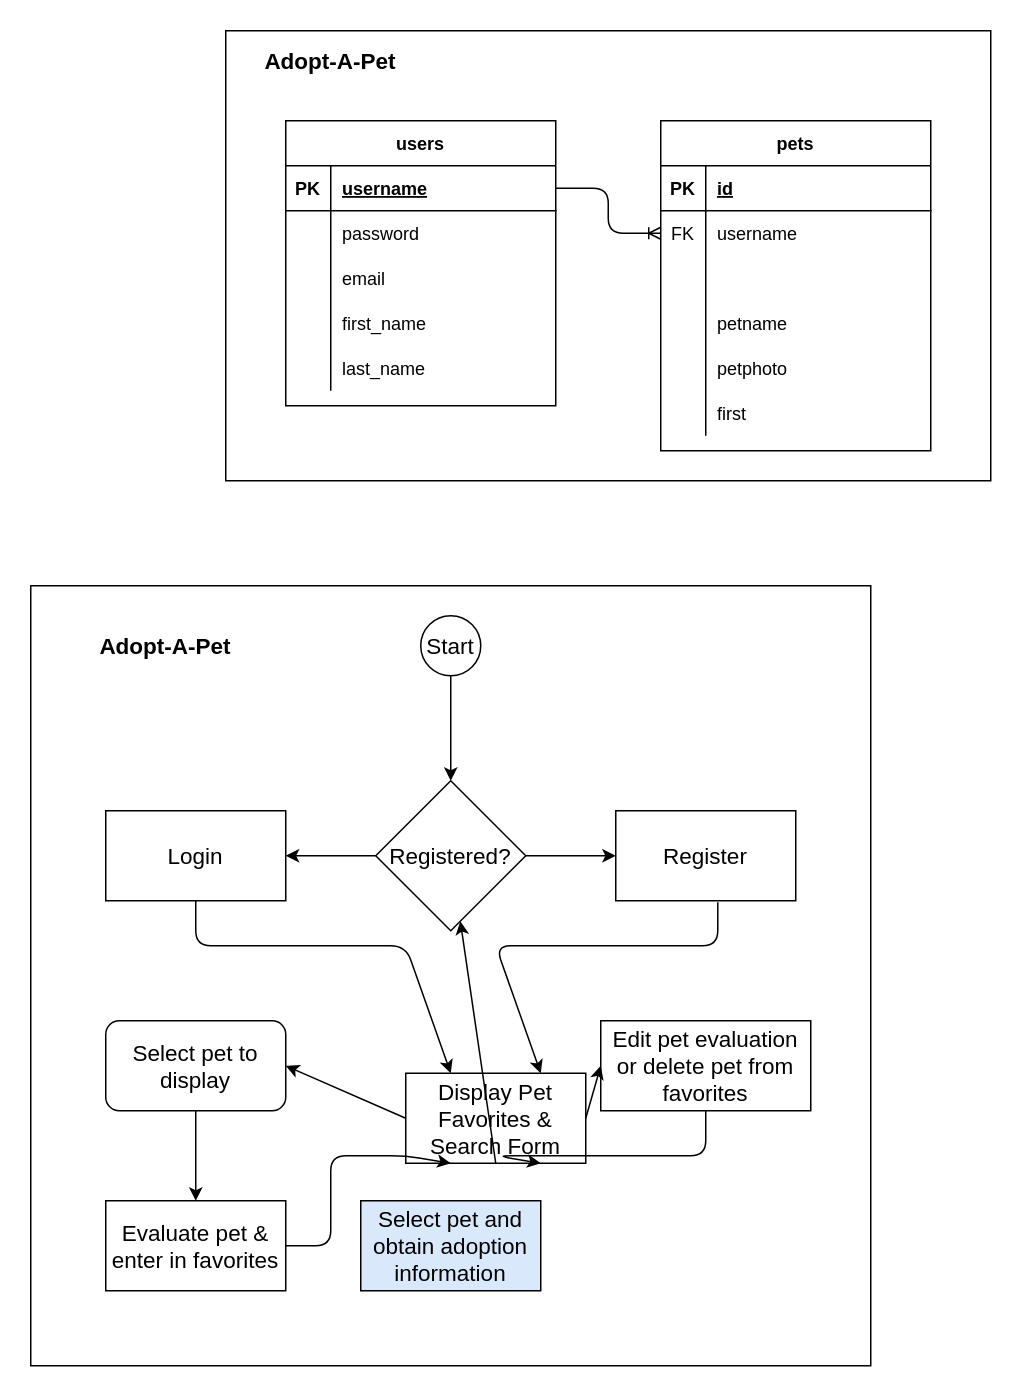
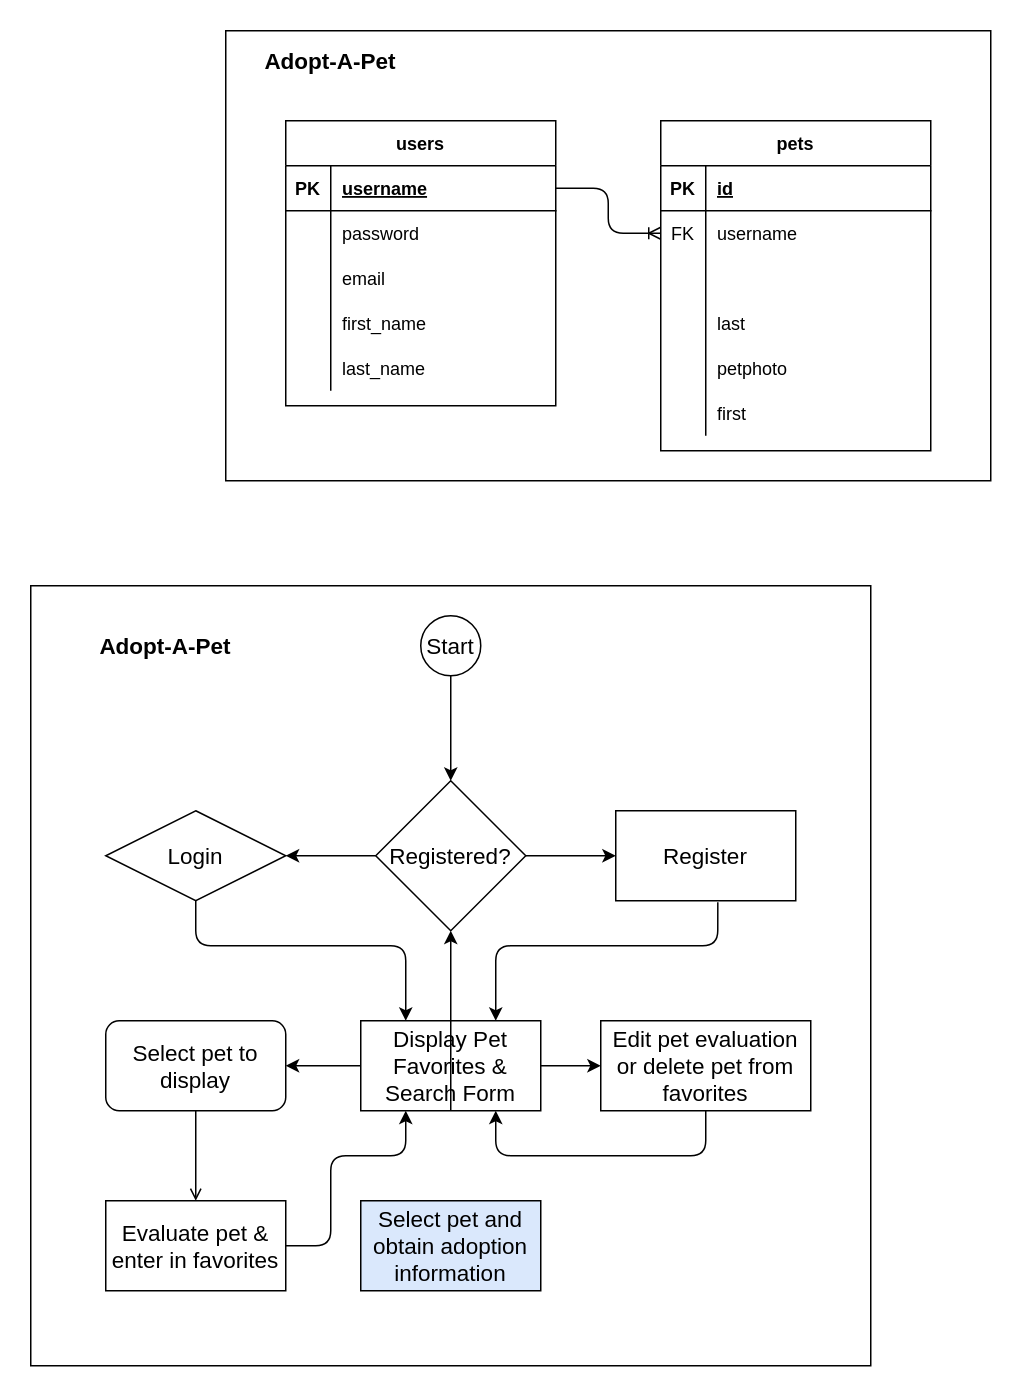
(752, 324) -> (735, 324)
(196, 856) -> (196, 856)
(496, 1118) -> (451, 1066)
(196, 1189) -> (196, 1191)
